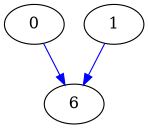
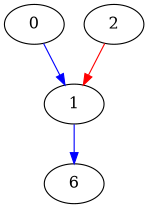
none -> (114, 24)
(52, 59) -> (52, 59)
